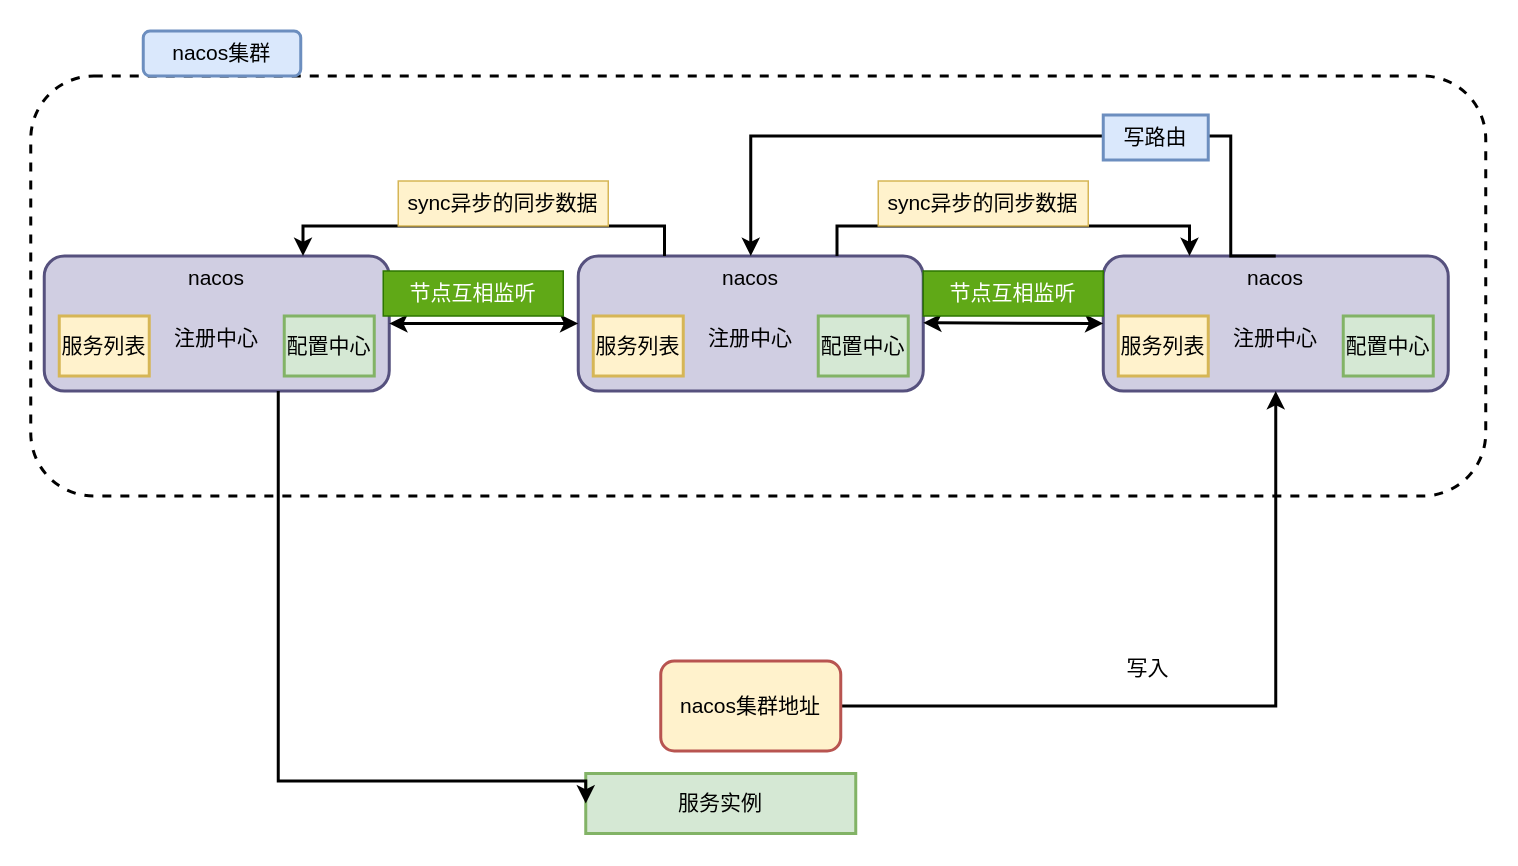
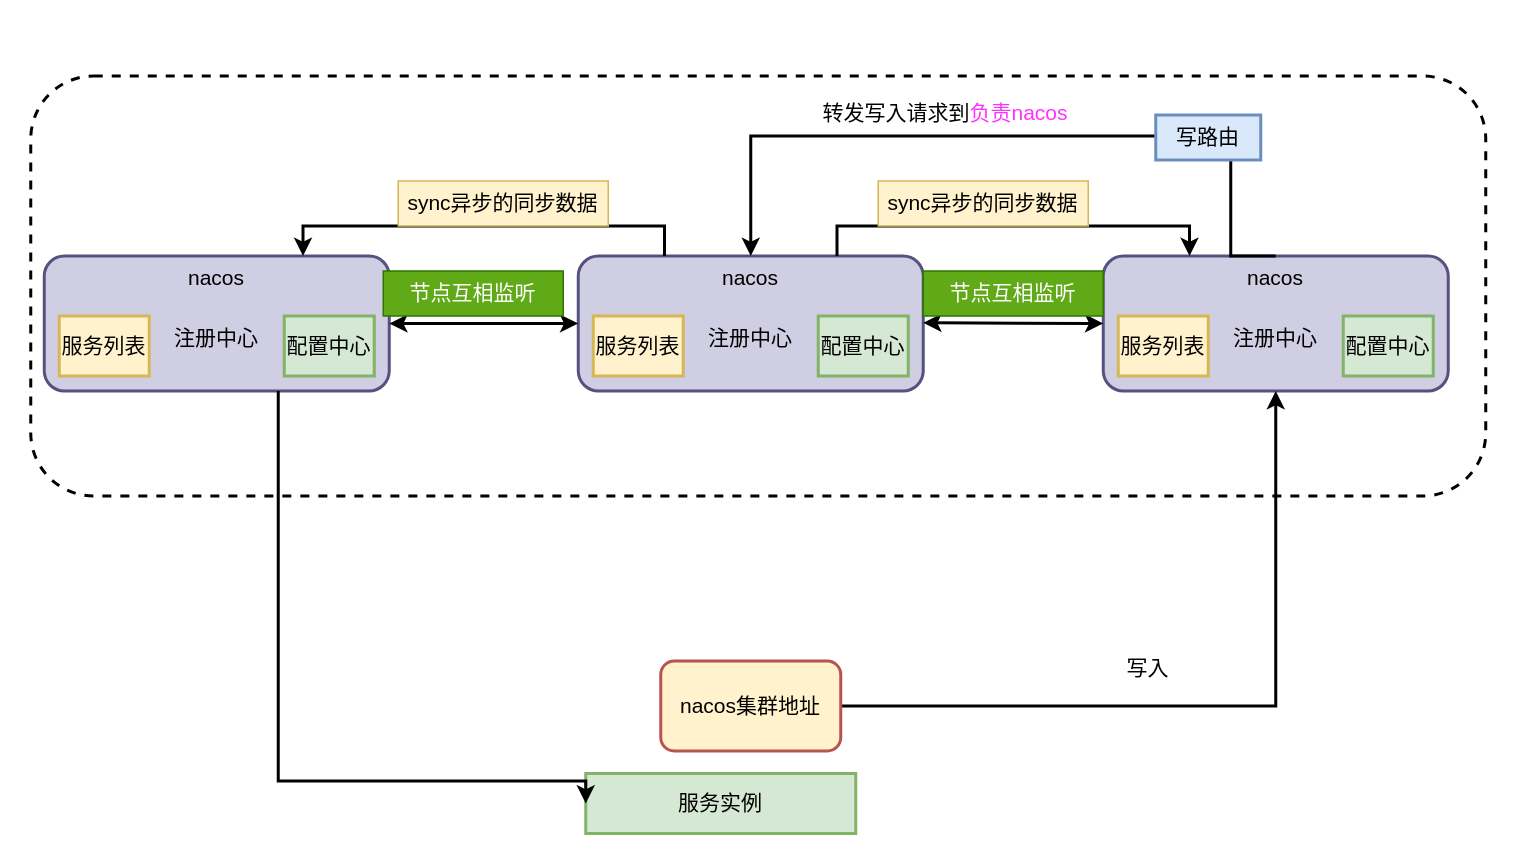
(222, 53) -> none
none -> (946, 113)
(1156, 137) -> (1208, 137)
